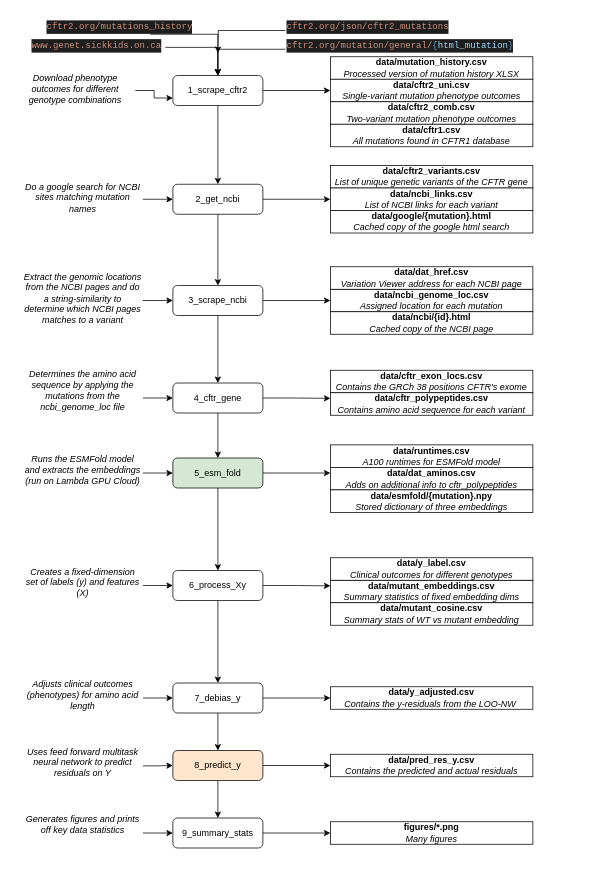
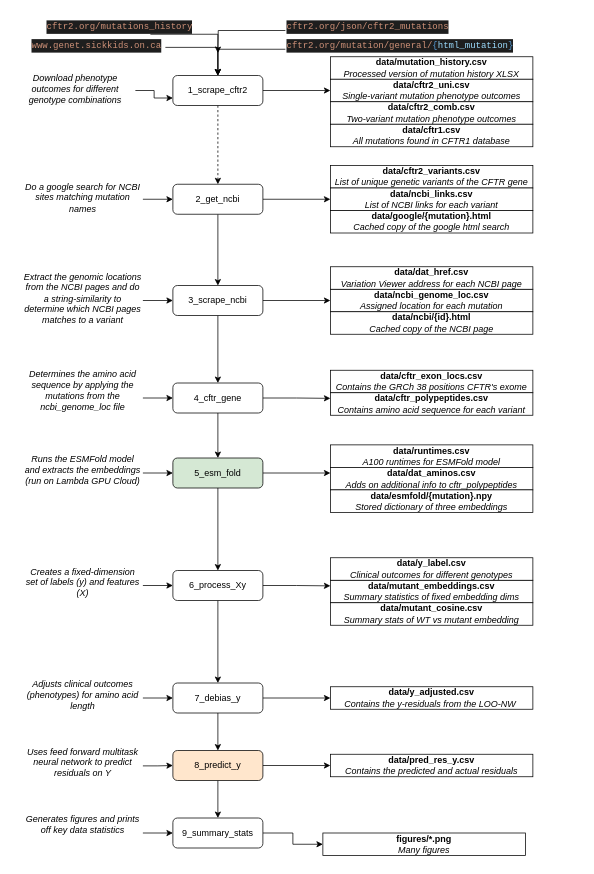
(218, 143) -> (218, 143)
(432, 833) -> (424, 844)
